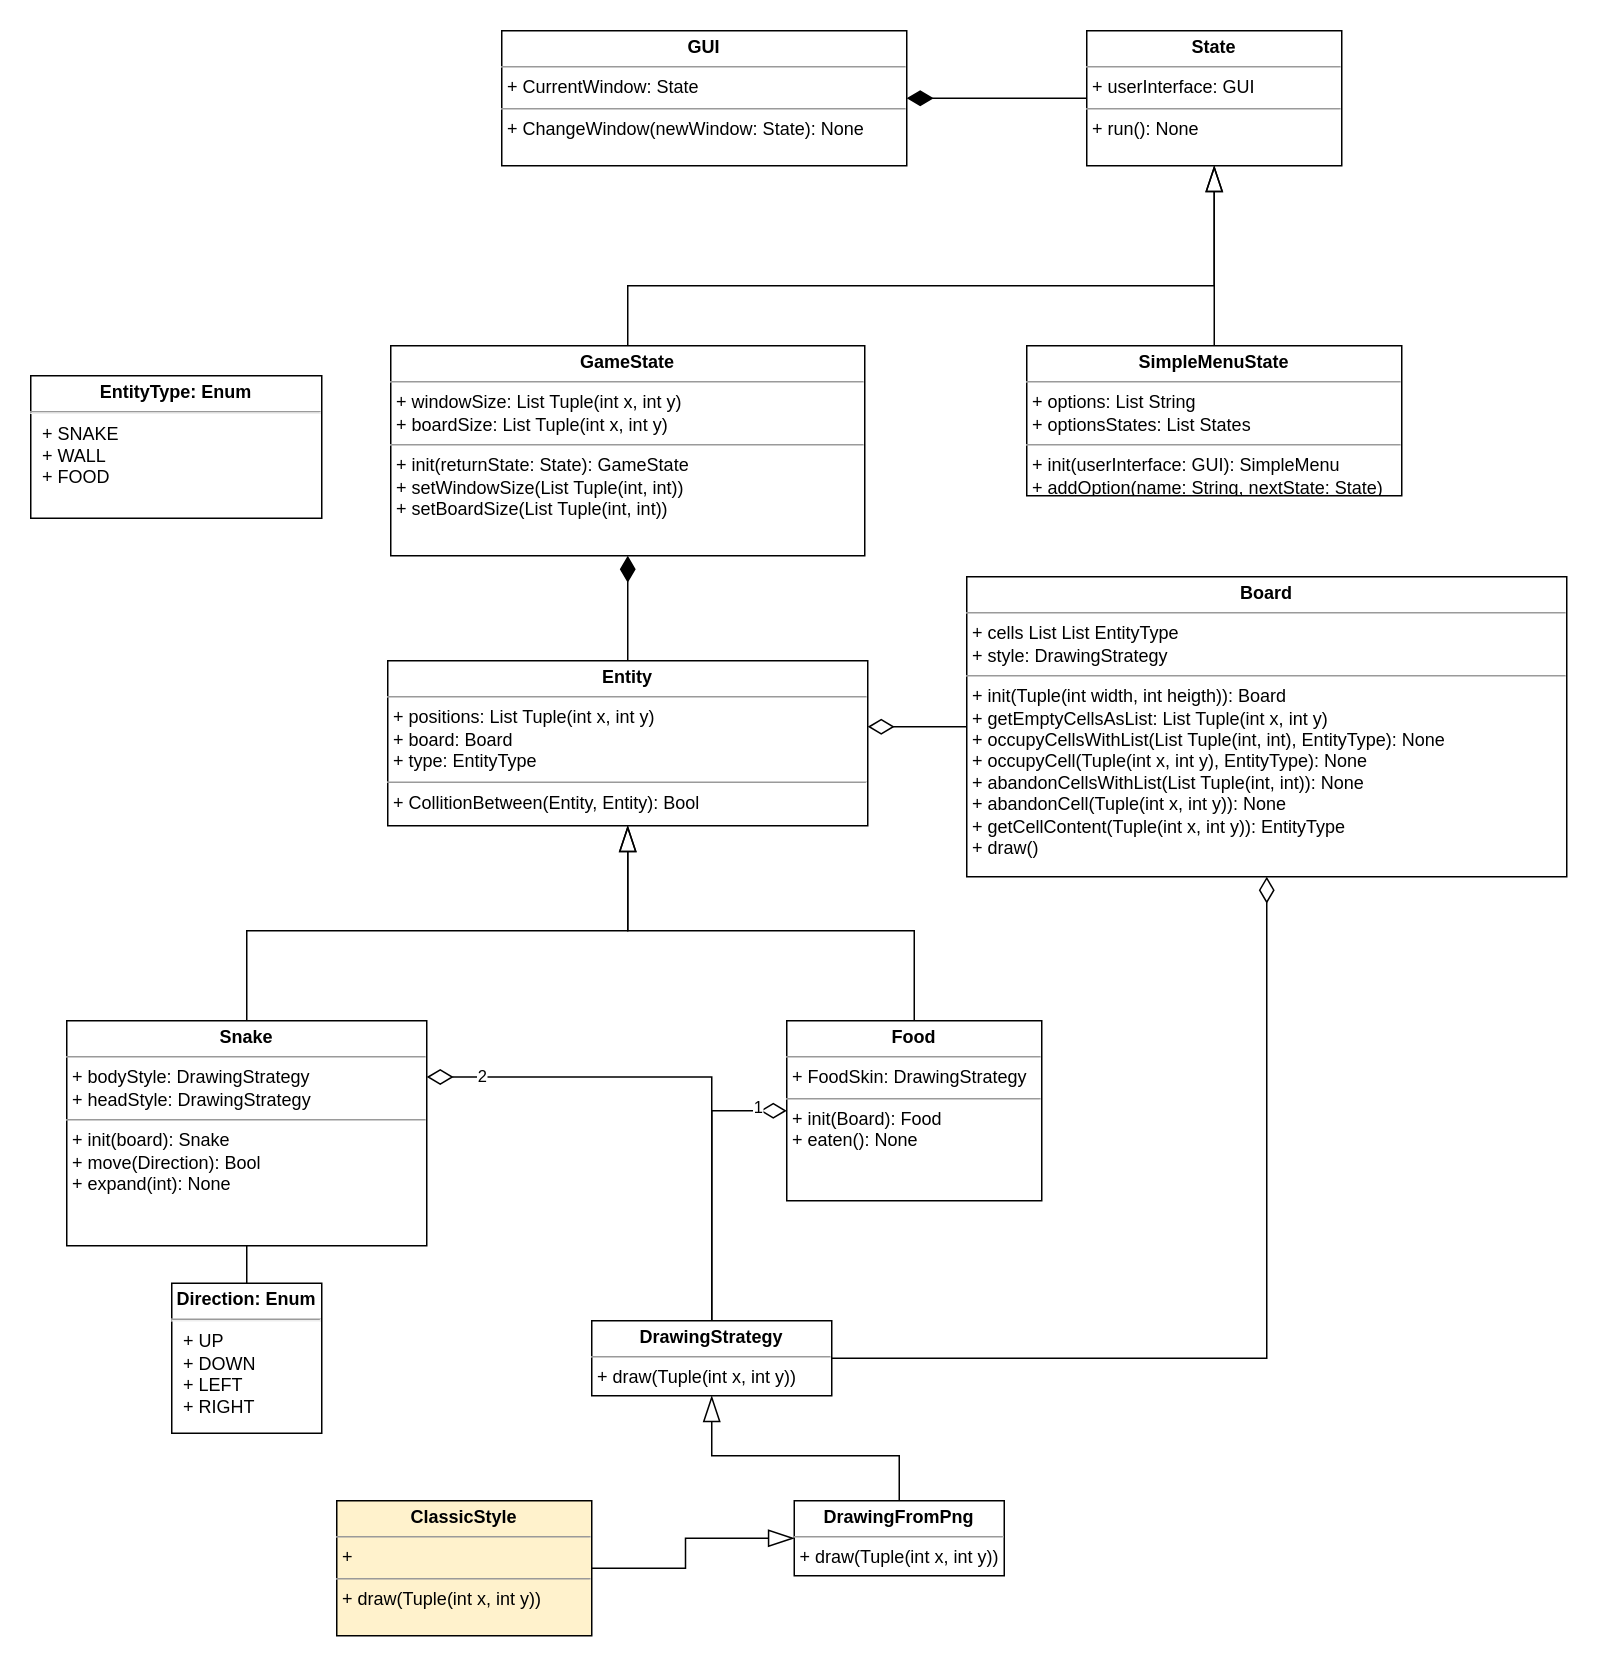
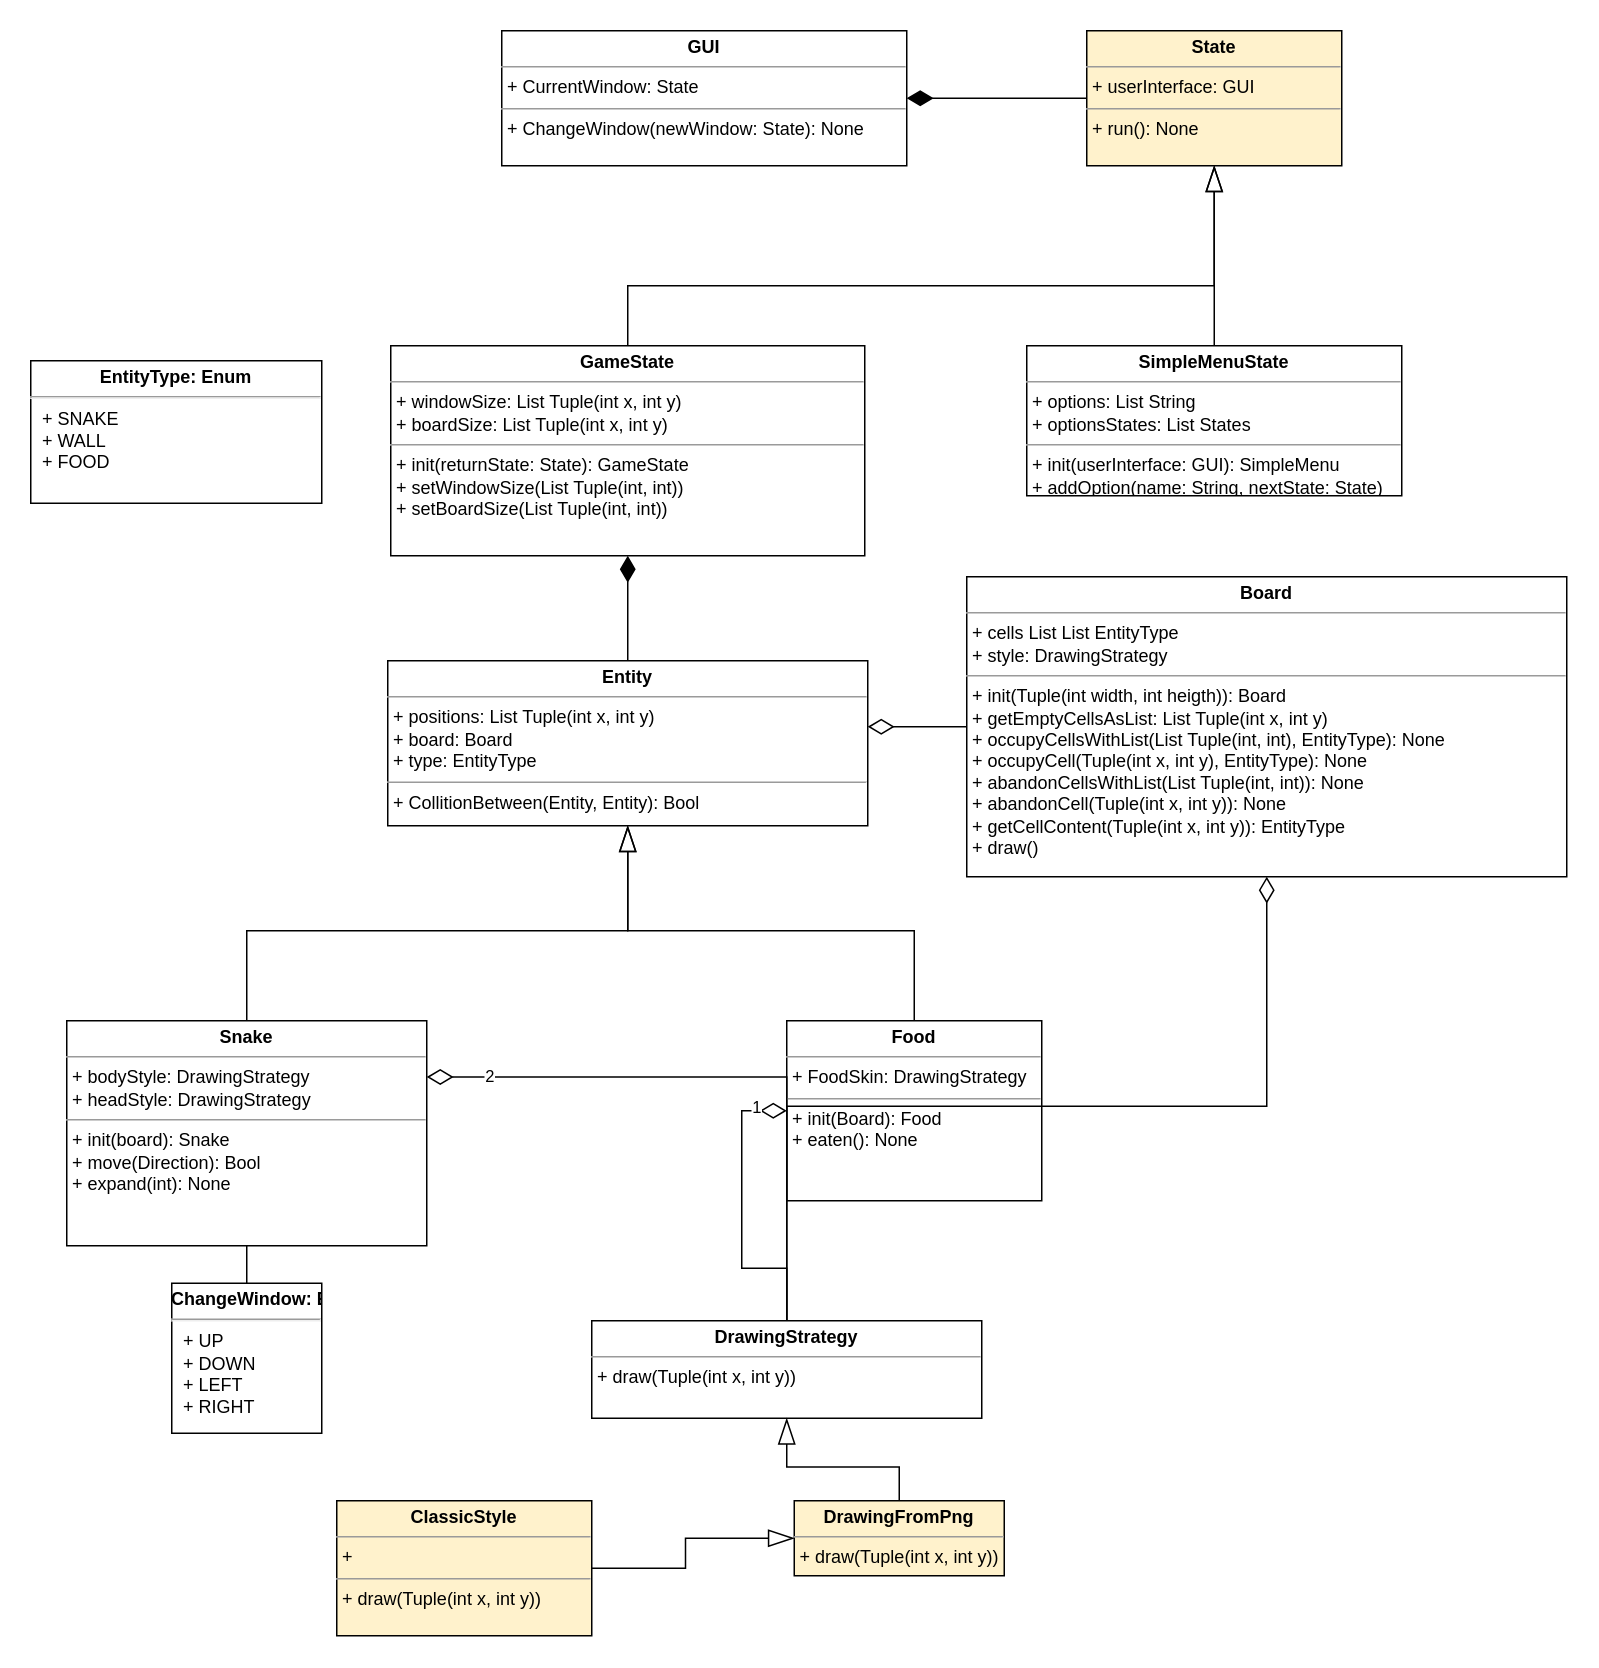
(1214, 98) -> (1214, 98)
(176, 447) -> (176, 432)
(238, 1337) -> (255, 1337)
(712, 1358) -> (787, 1370)
(899, 1538) -> (899, 1538)
